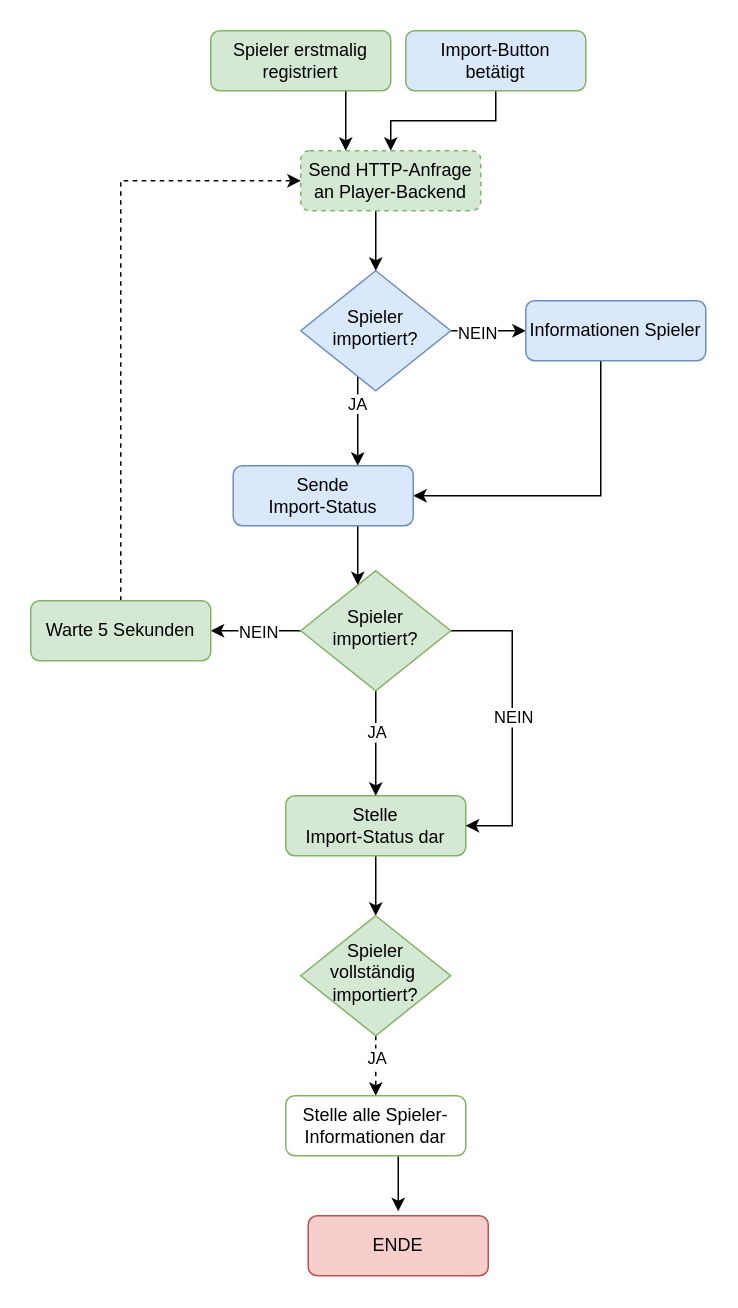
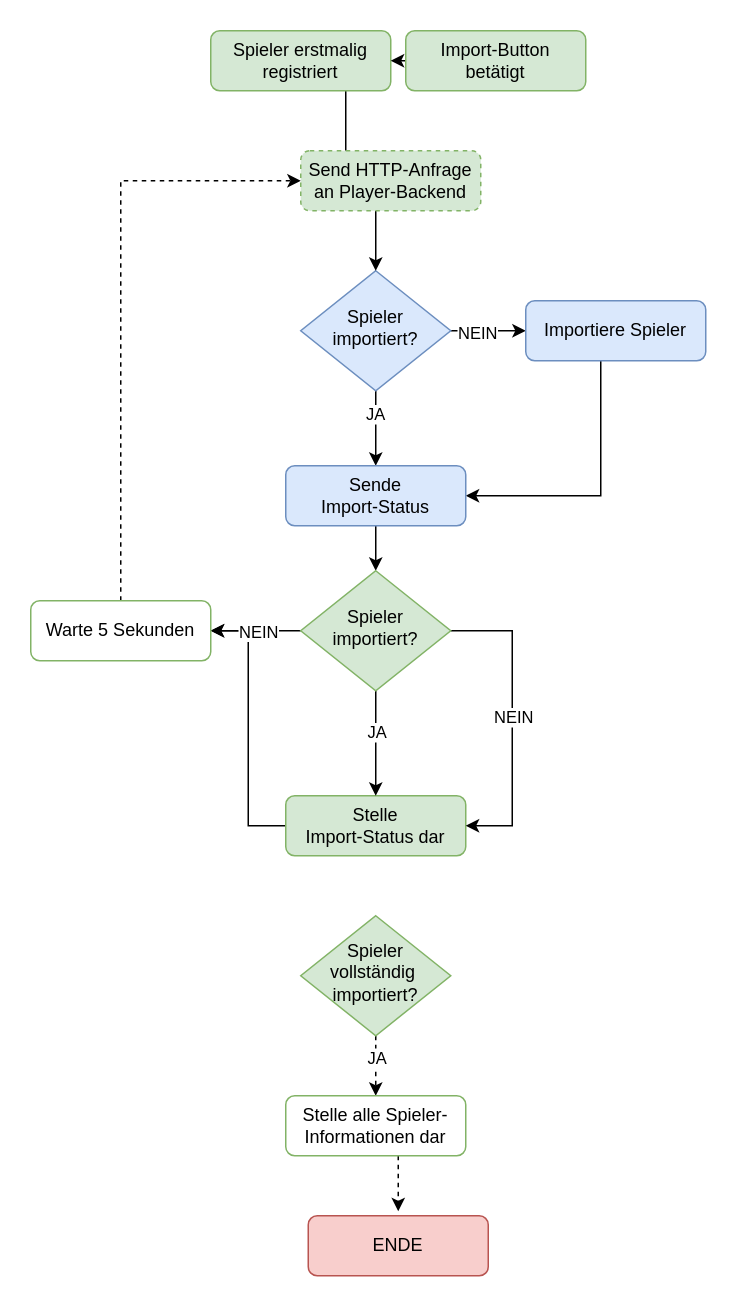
(496, 61) -> (496, 61)
(449, 121) -> (401, 61)
(346, 139) -> (346, 143)
(616, 331) -> (616, 331)
(323, 496) -> (376, 496)
(121, 631) -> (121, 631)
(376, 881) -> (248, 752)
(398, 1179) -> (398, 1179)
